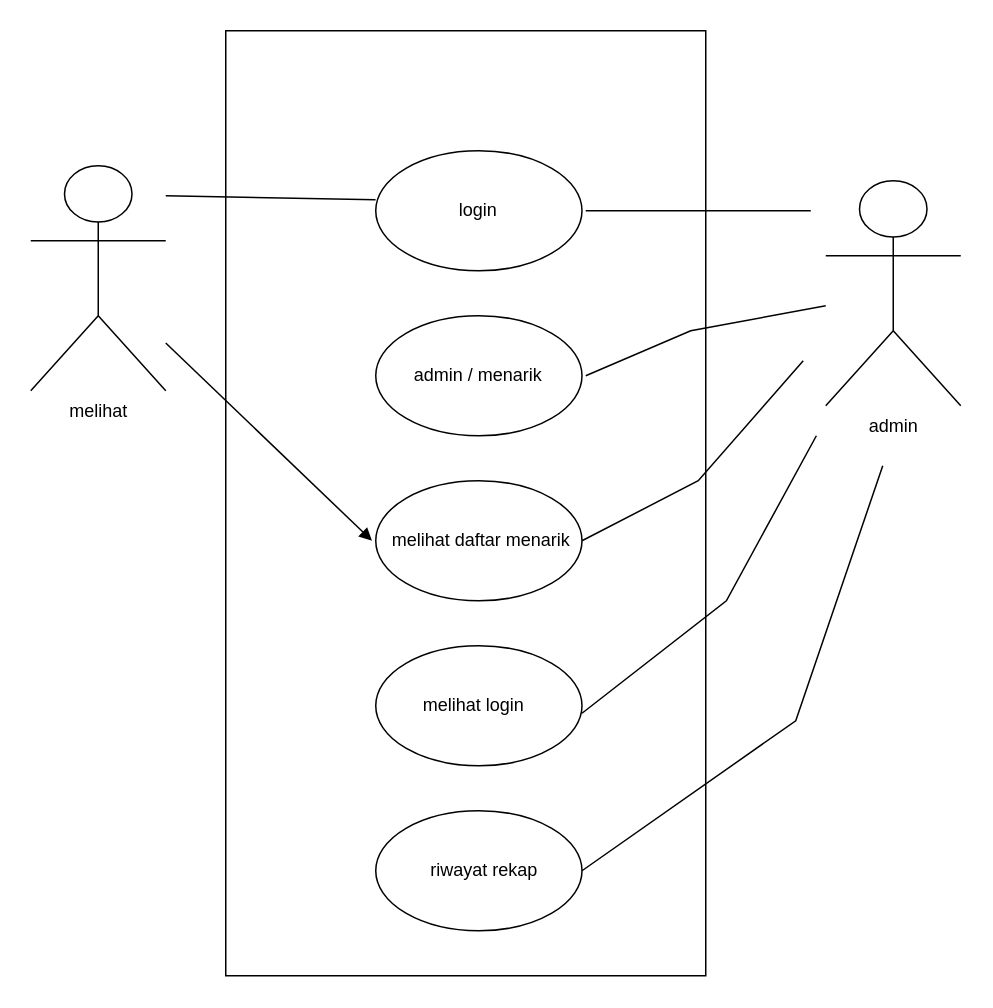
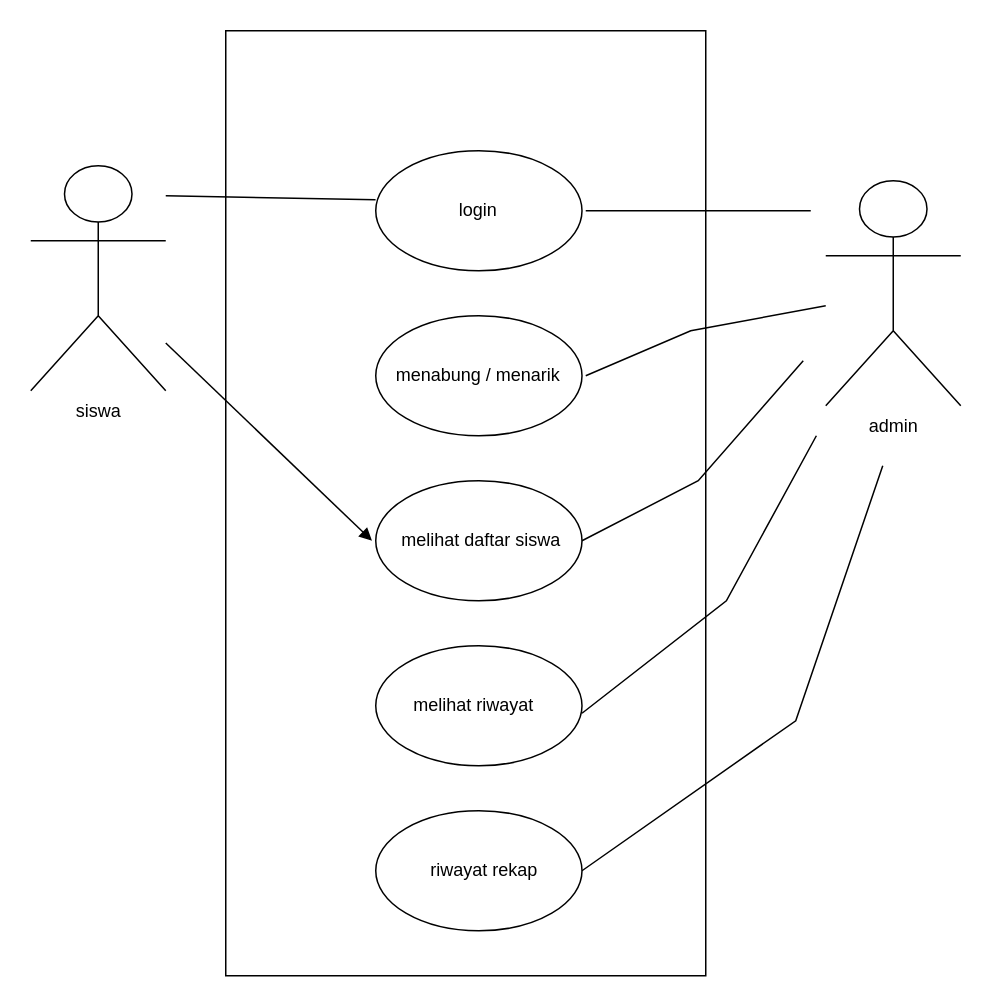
(479, 376) -> (479, 376)
(99, 412) -> (99, 412)
(482, 541) -> (482, 541)
(474, 706) -> (474, 706)
